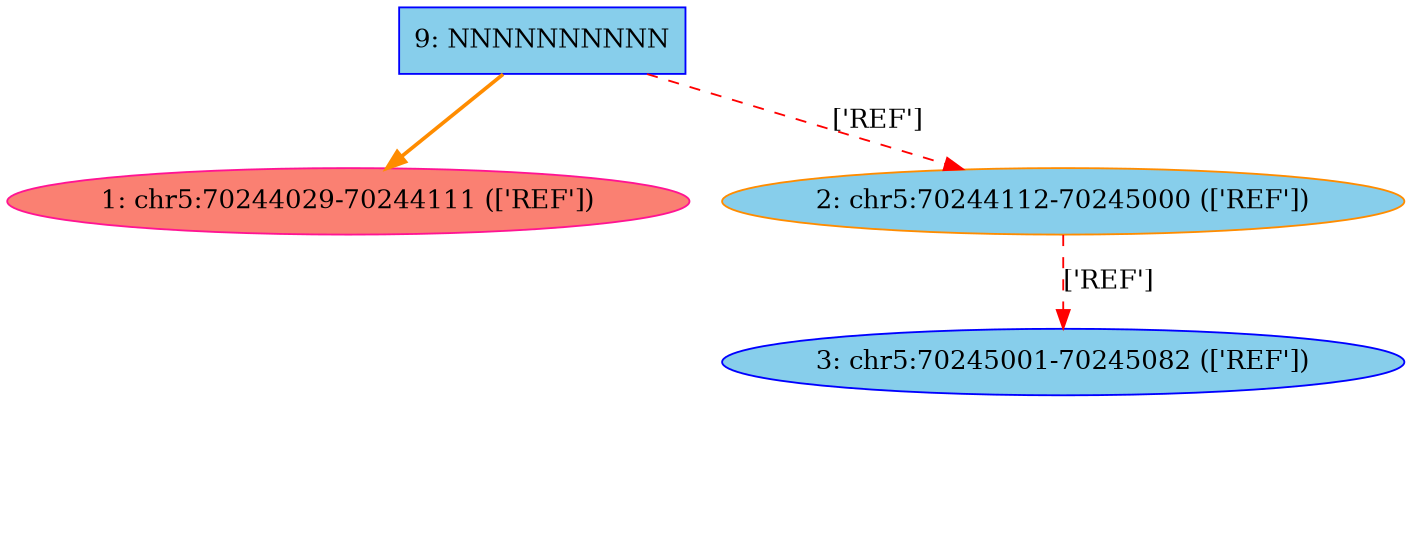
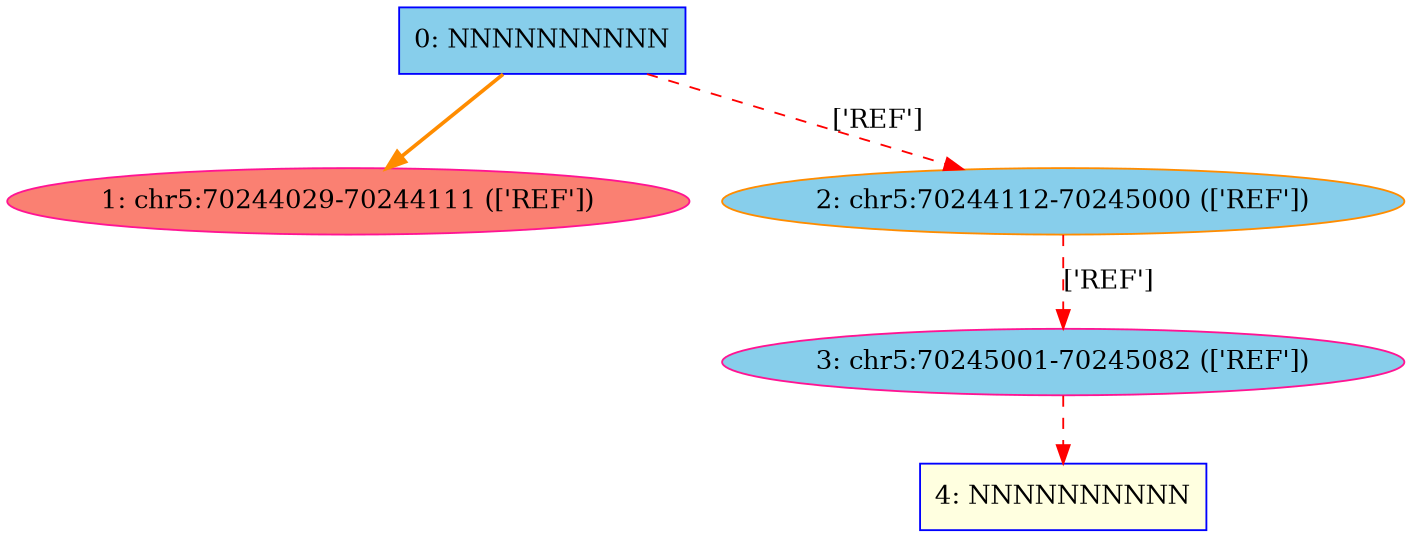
(542, 41) -> (542, 41)
(1063, 362) -> (1063, 362)
none -> (1063, 497)
